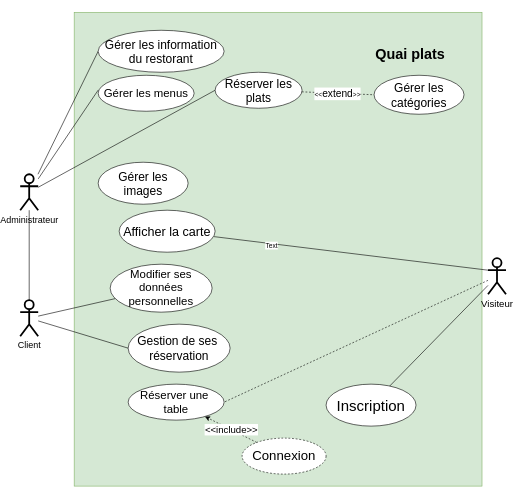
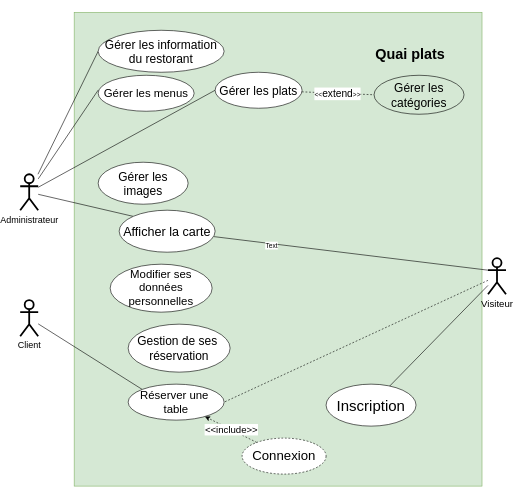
(259, 90) -> (259, 90)
(419, 95) -> (419, 95)
(29, 255) -> (85, 205)
(76, 308) -> (90, 357)
(83, 335) -> none
